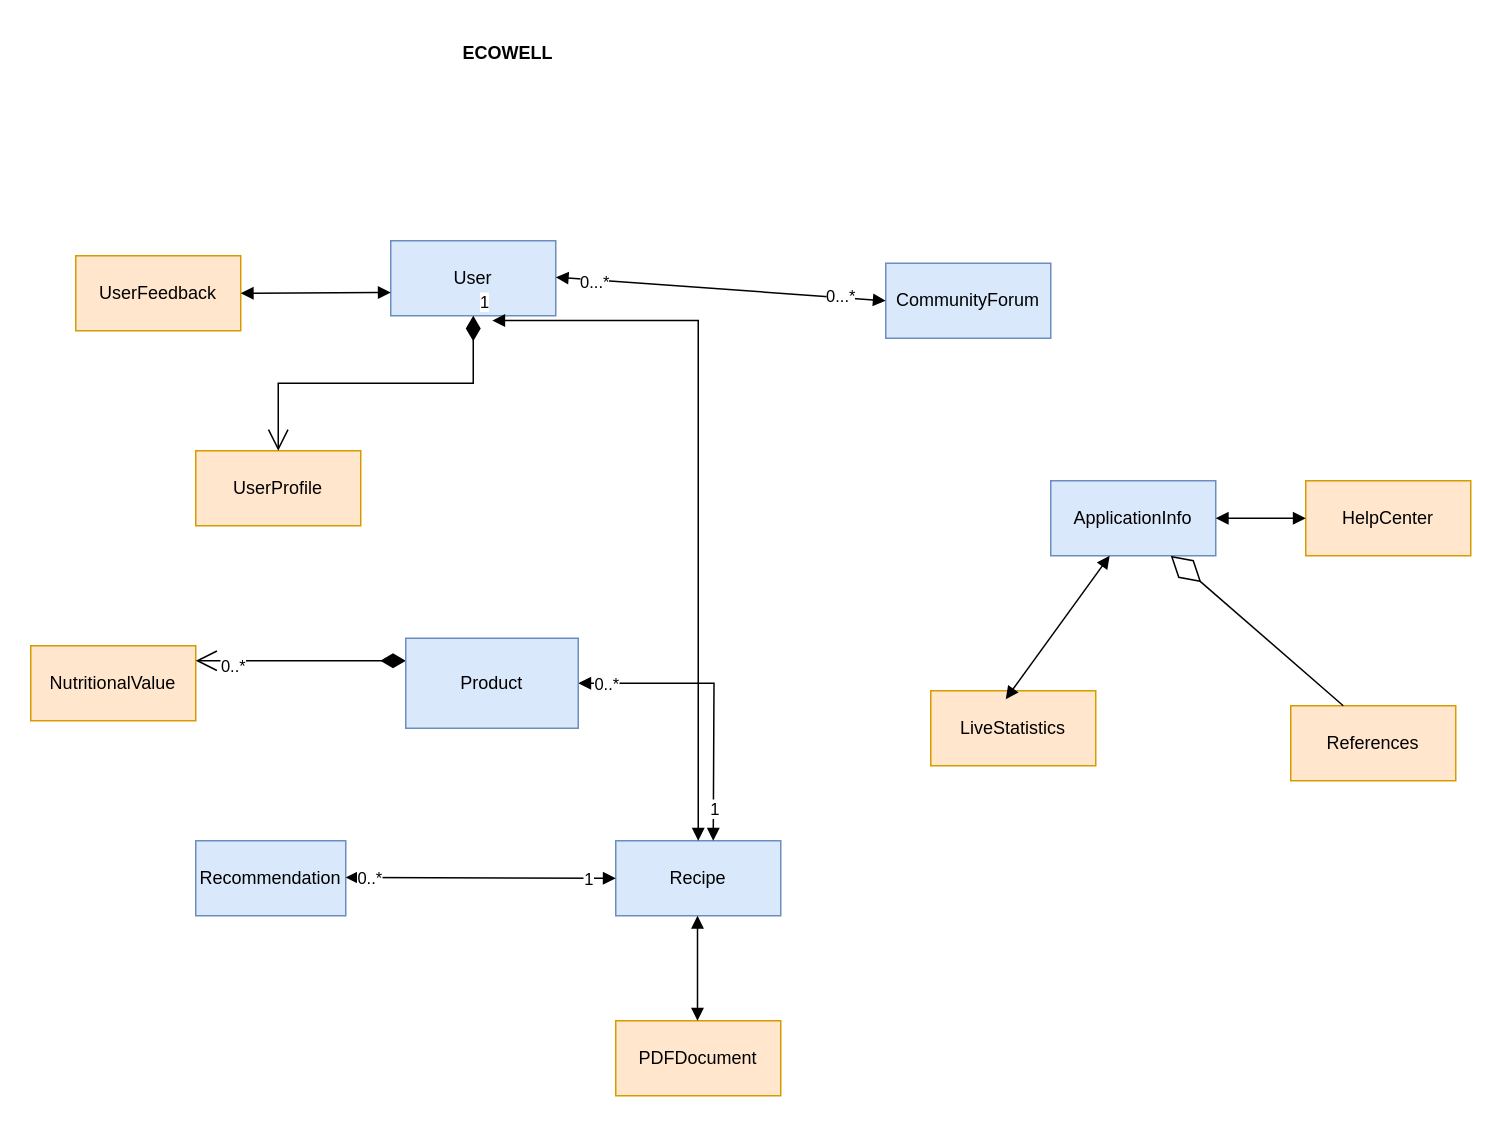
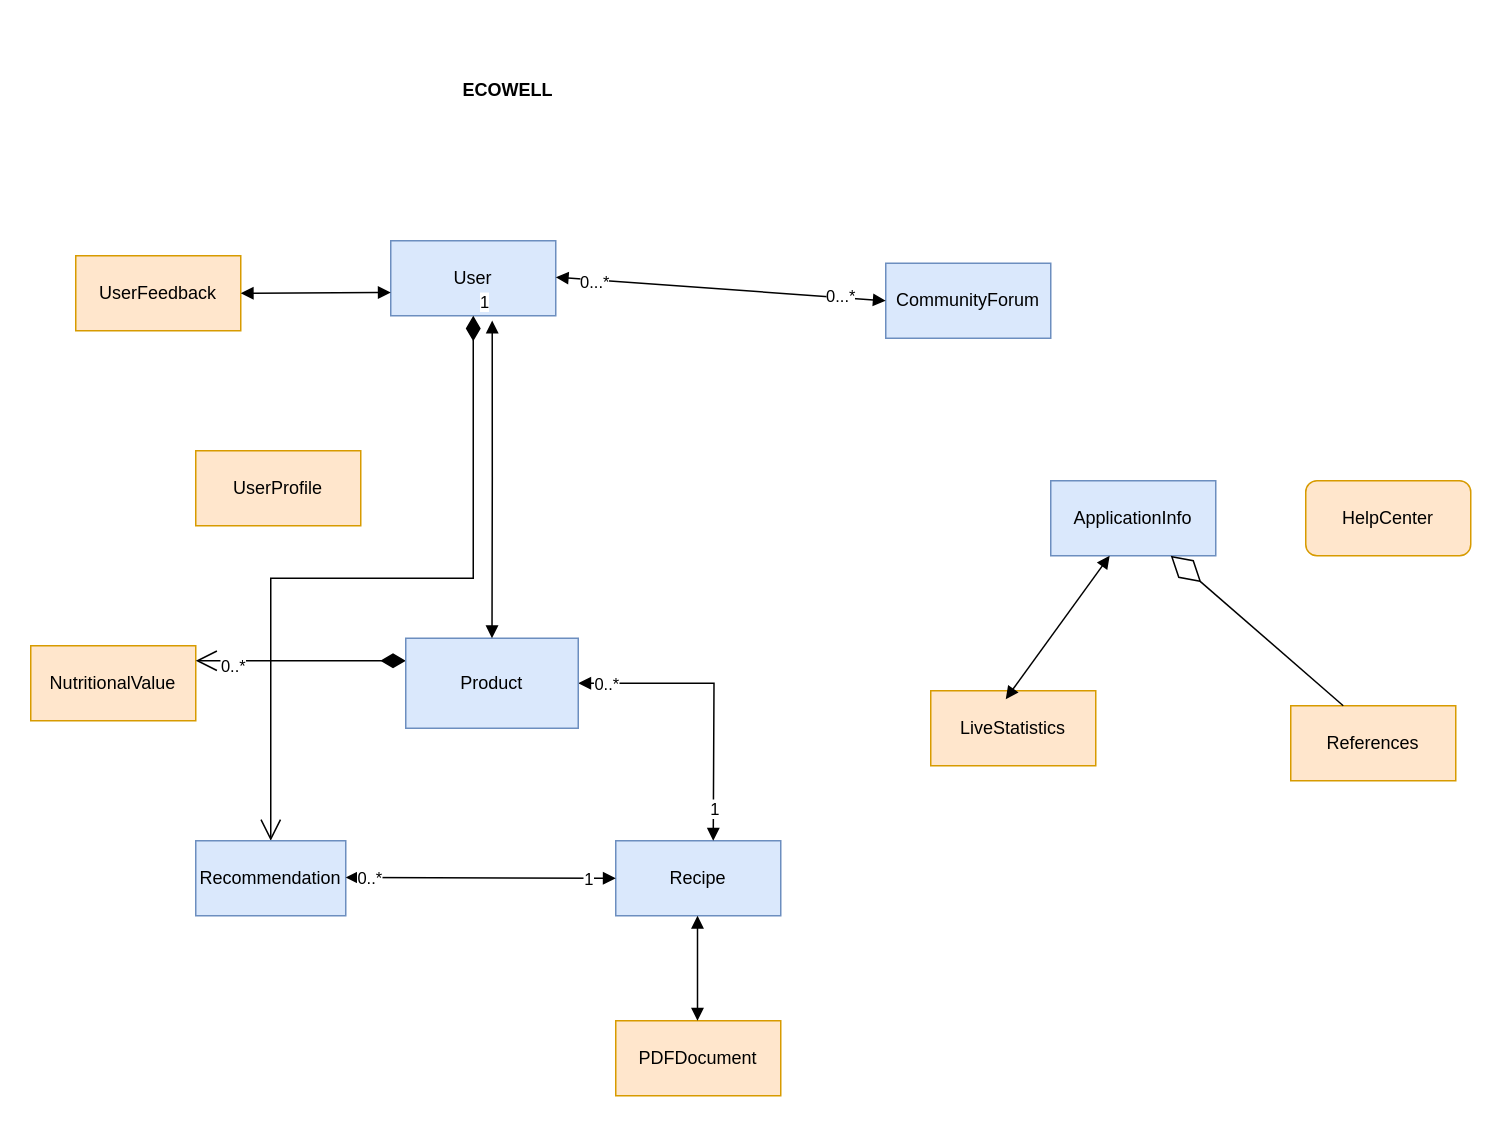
(511, 53) -> (511, 91)
(345, 383) -> (342, 578)
(698, 478) -> (492, 479)
(1260, 518) -> none
(1388, 518) -> (1388, 518)
